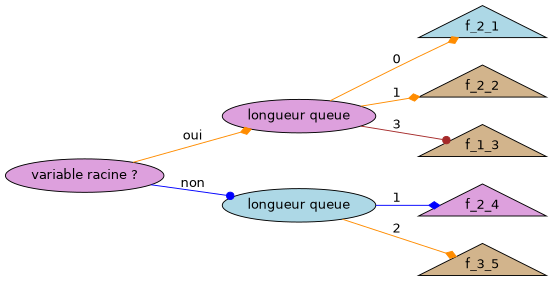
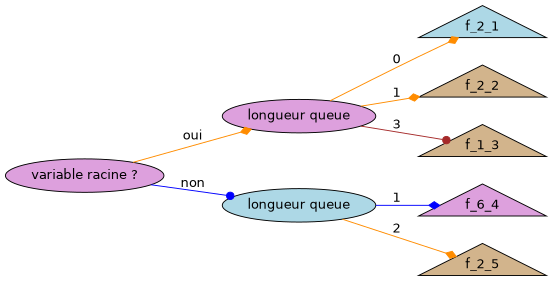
(482, 205) -> (482, 205)
(482, 265) -> (482, 265)
